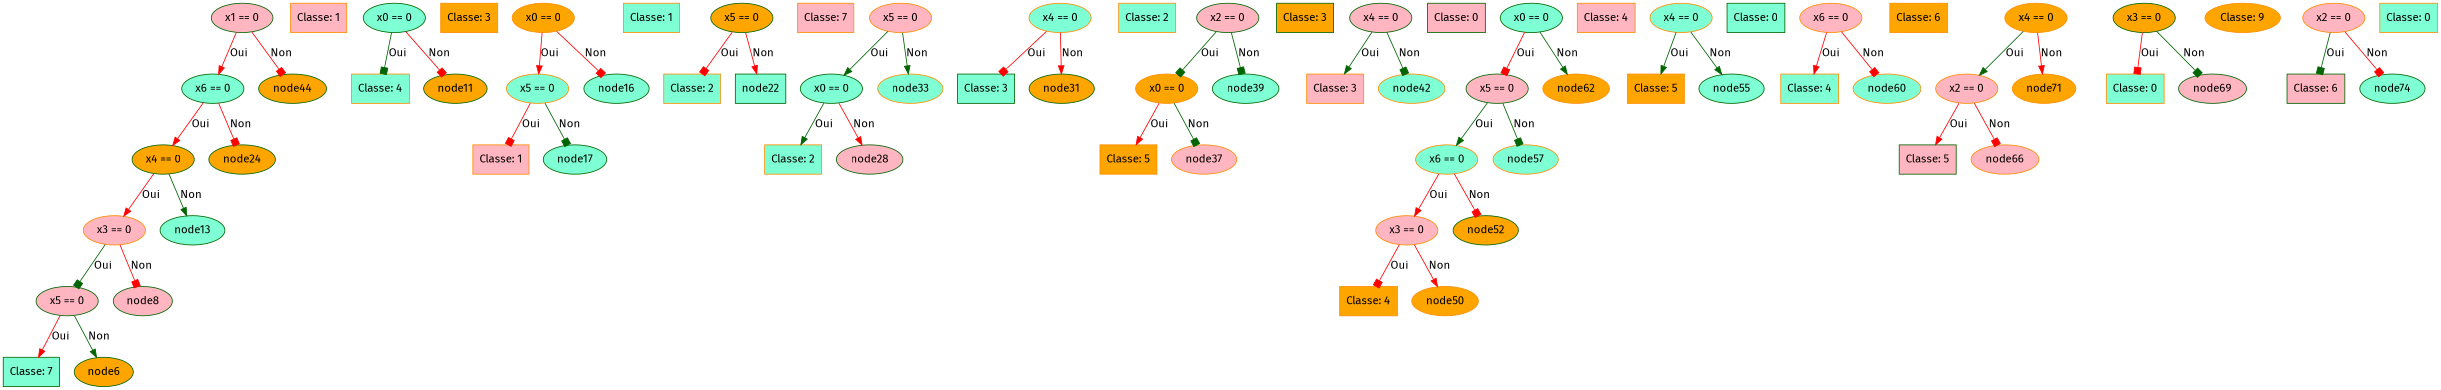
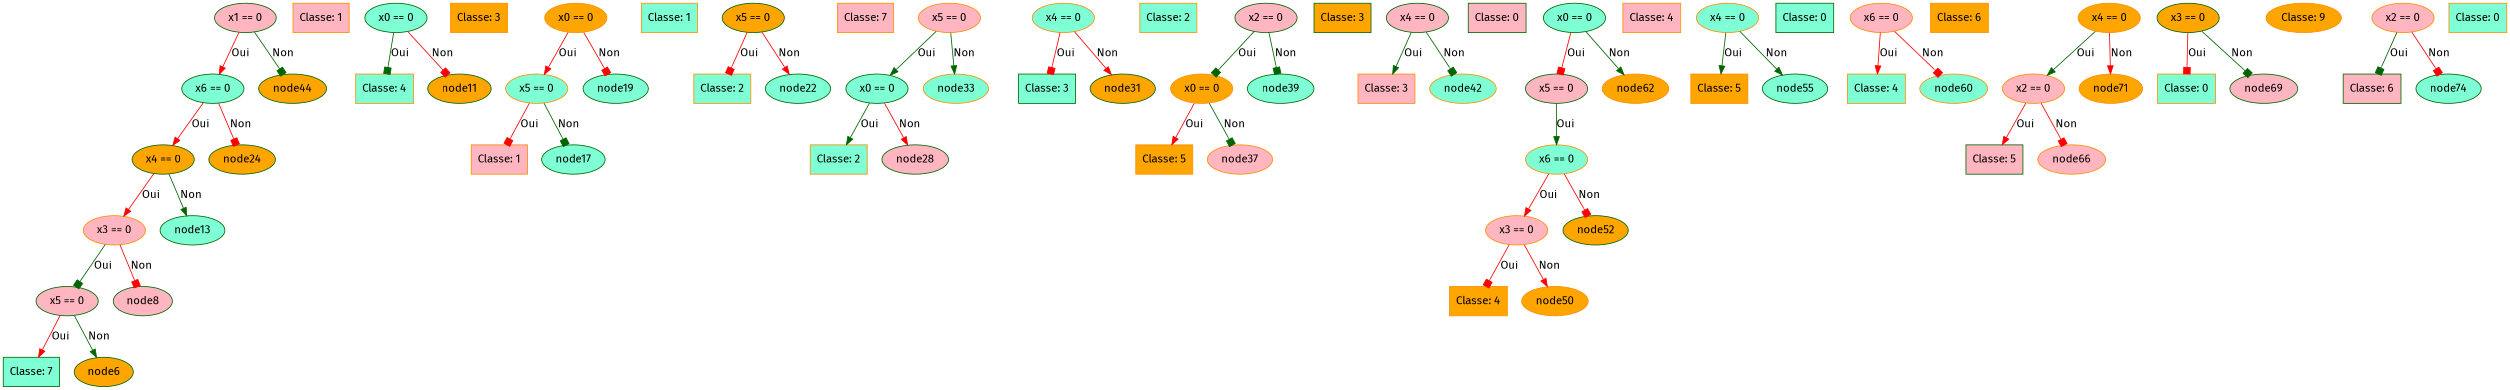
(265, 50) -> (267, 50)
(617, 89) -> (616, 89)
(761, 89) -> (798, 89)
(1526, 160) -> none
